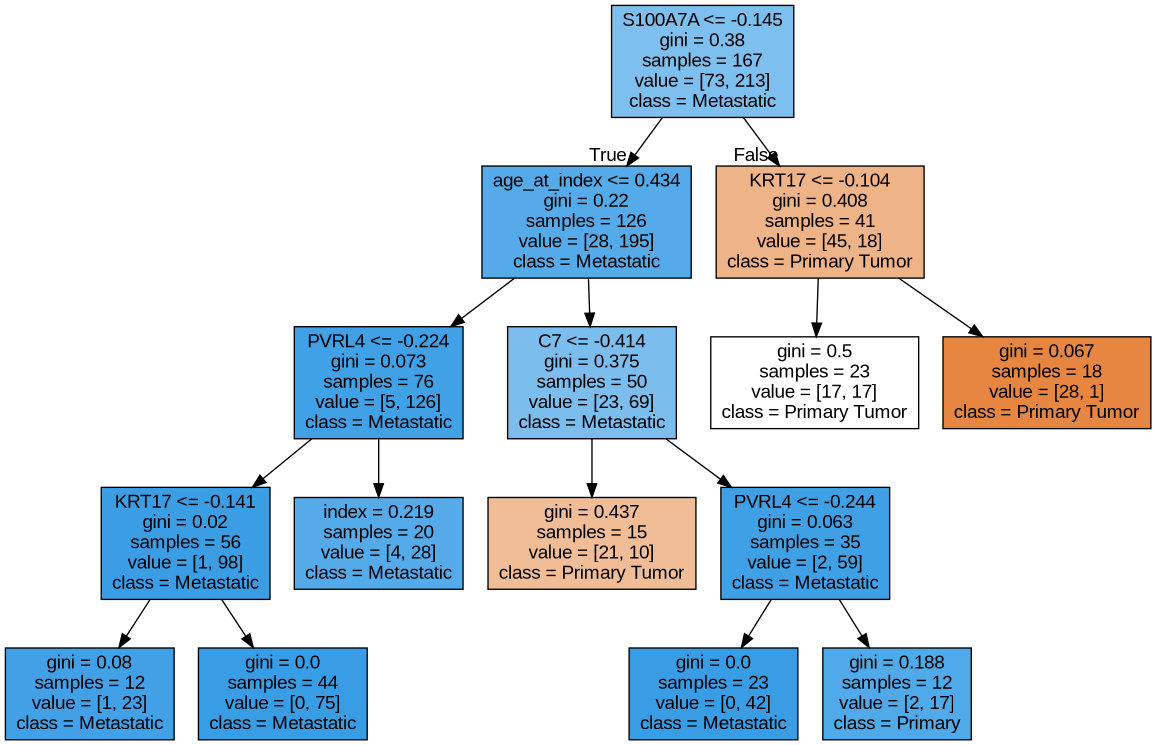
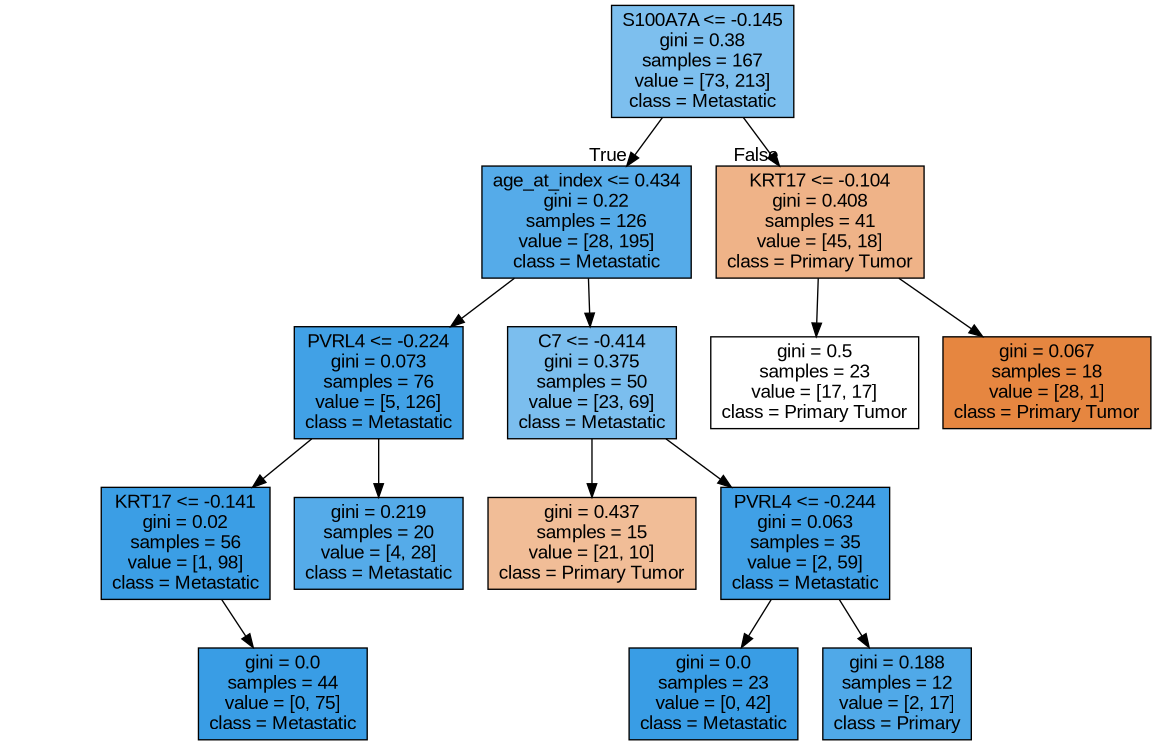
(379, 543) -> (379, 543)
(90, 694) -> none
